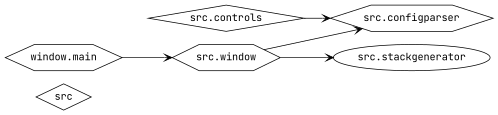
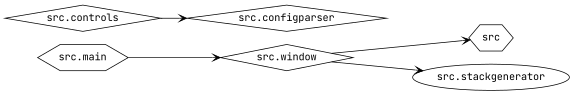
(412, 18) -> (287, 18)
(309, 40) -> (397, 47)
(64, 58) -> (83, 58)
(226, 58) -> (287, 58)
(64, 97) -> (491, 38)
